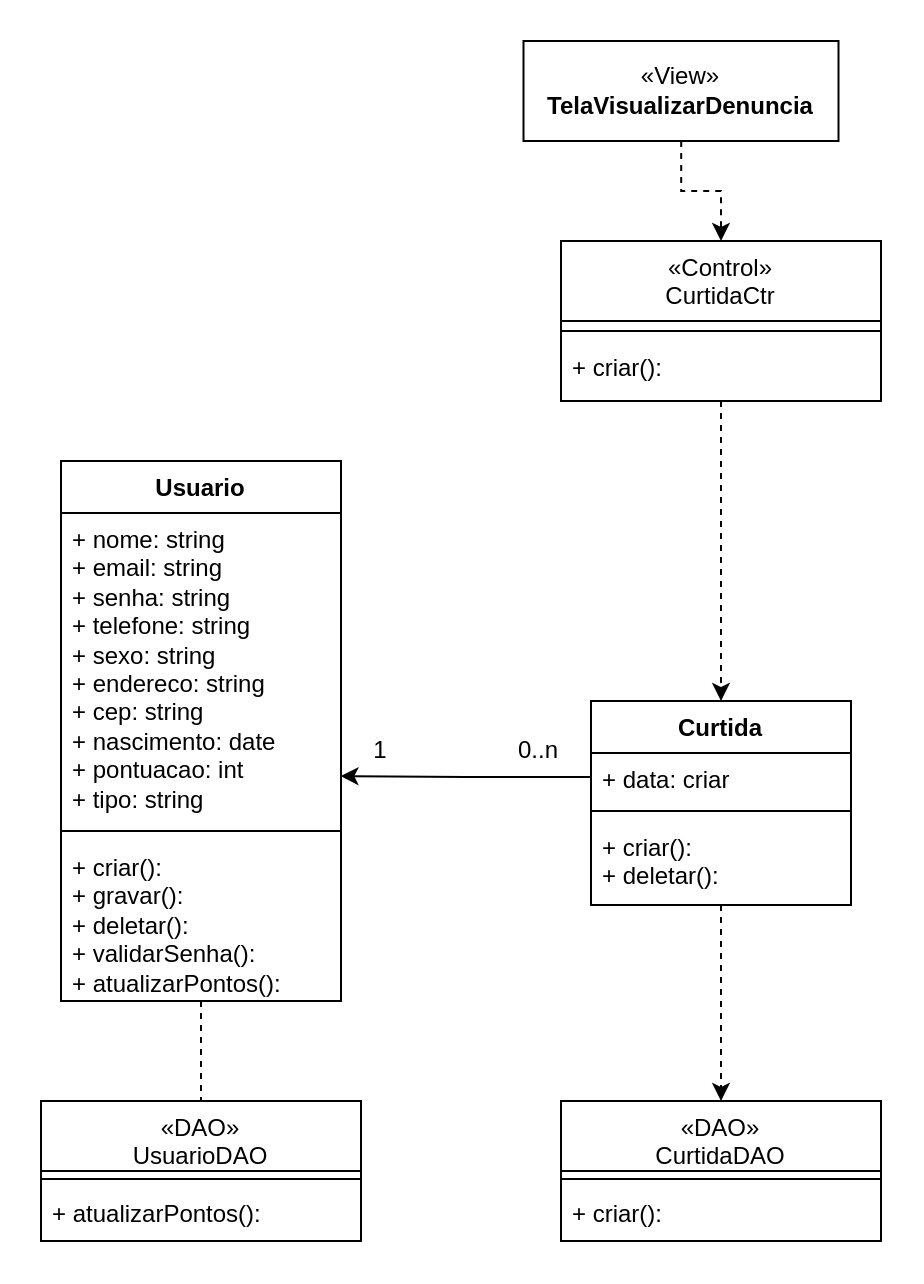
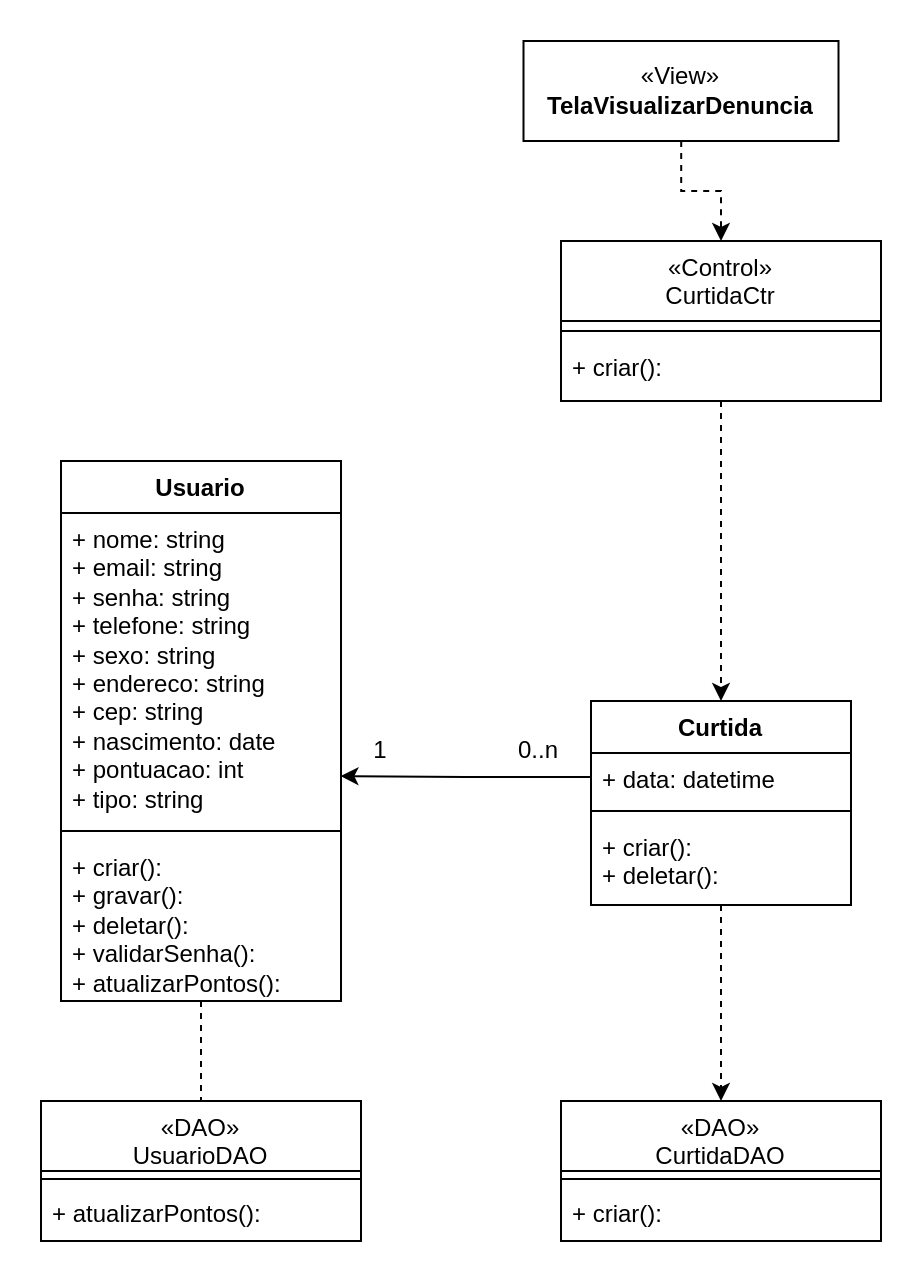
(678, 781) -> (698, 781)
